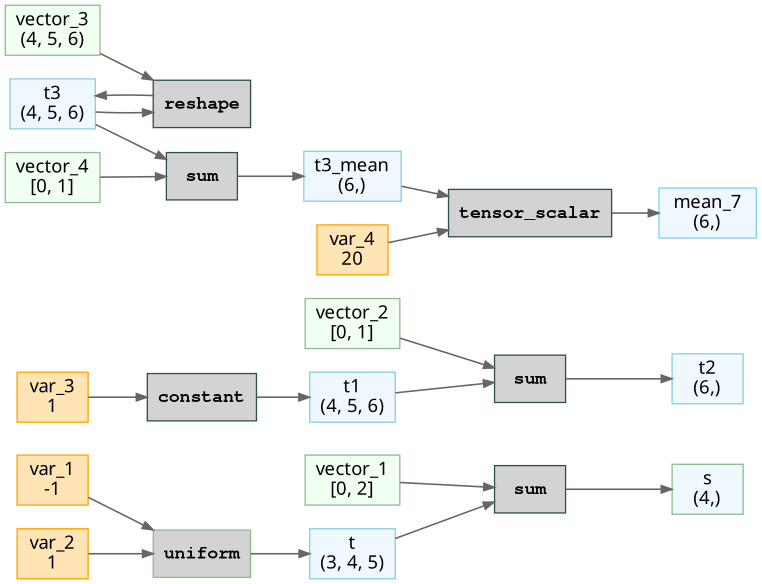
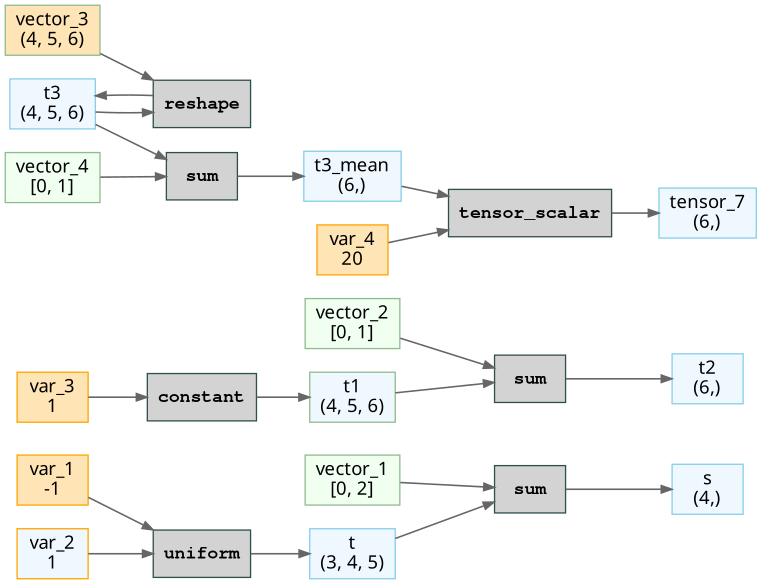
(53, 30) -> (53, 30)
(708, 213) -> (708, 213)
(352, 397) -> (352, 397)
(708, 489) -> (708, 489)
(53, 554) -> (53, 554)
(202, 554) -> (202, 554)
